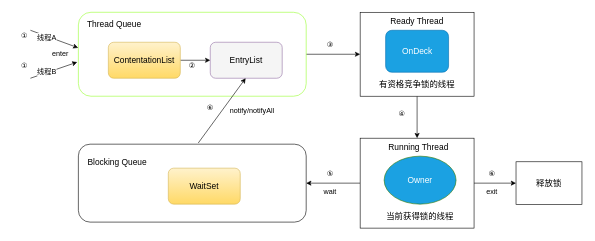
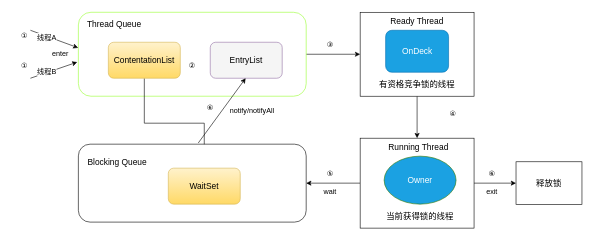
(204, 60) -> (162, 123)
(402, 114) -> (453, 114)
